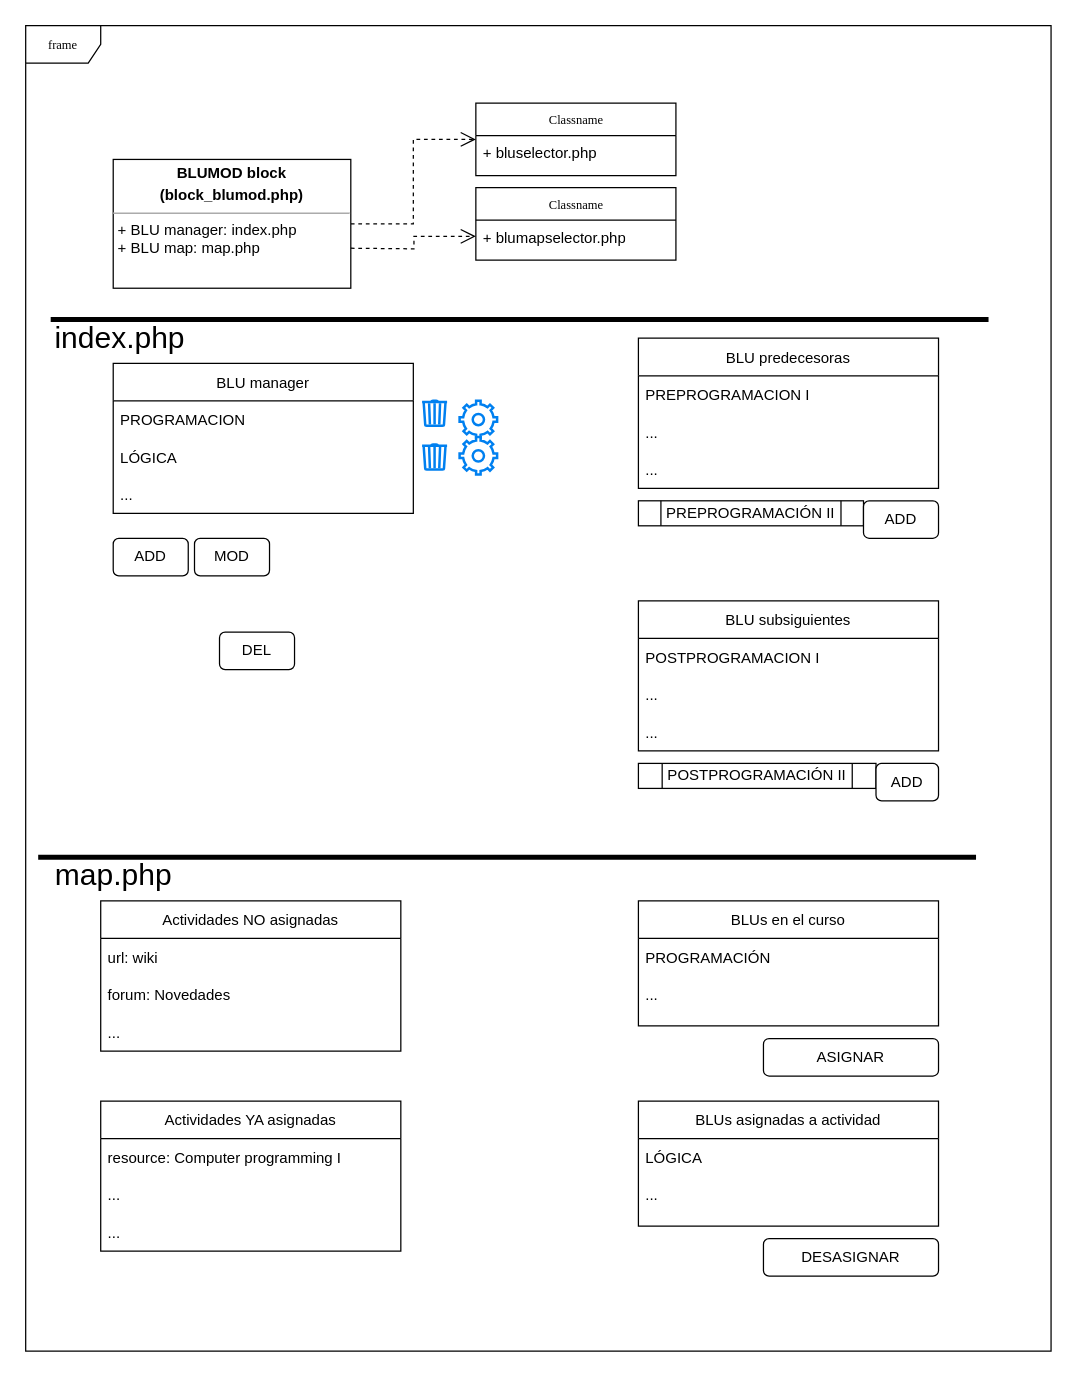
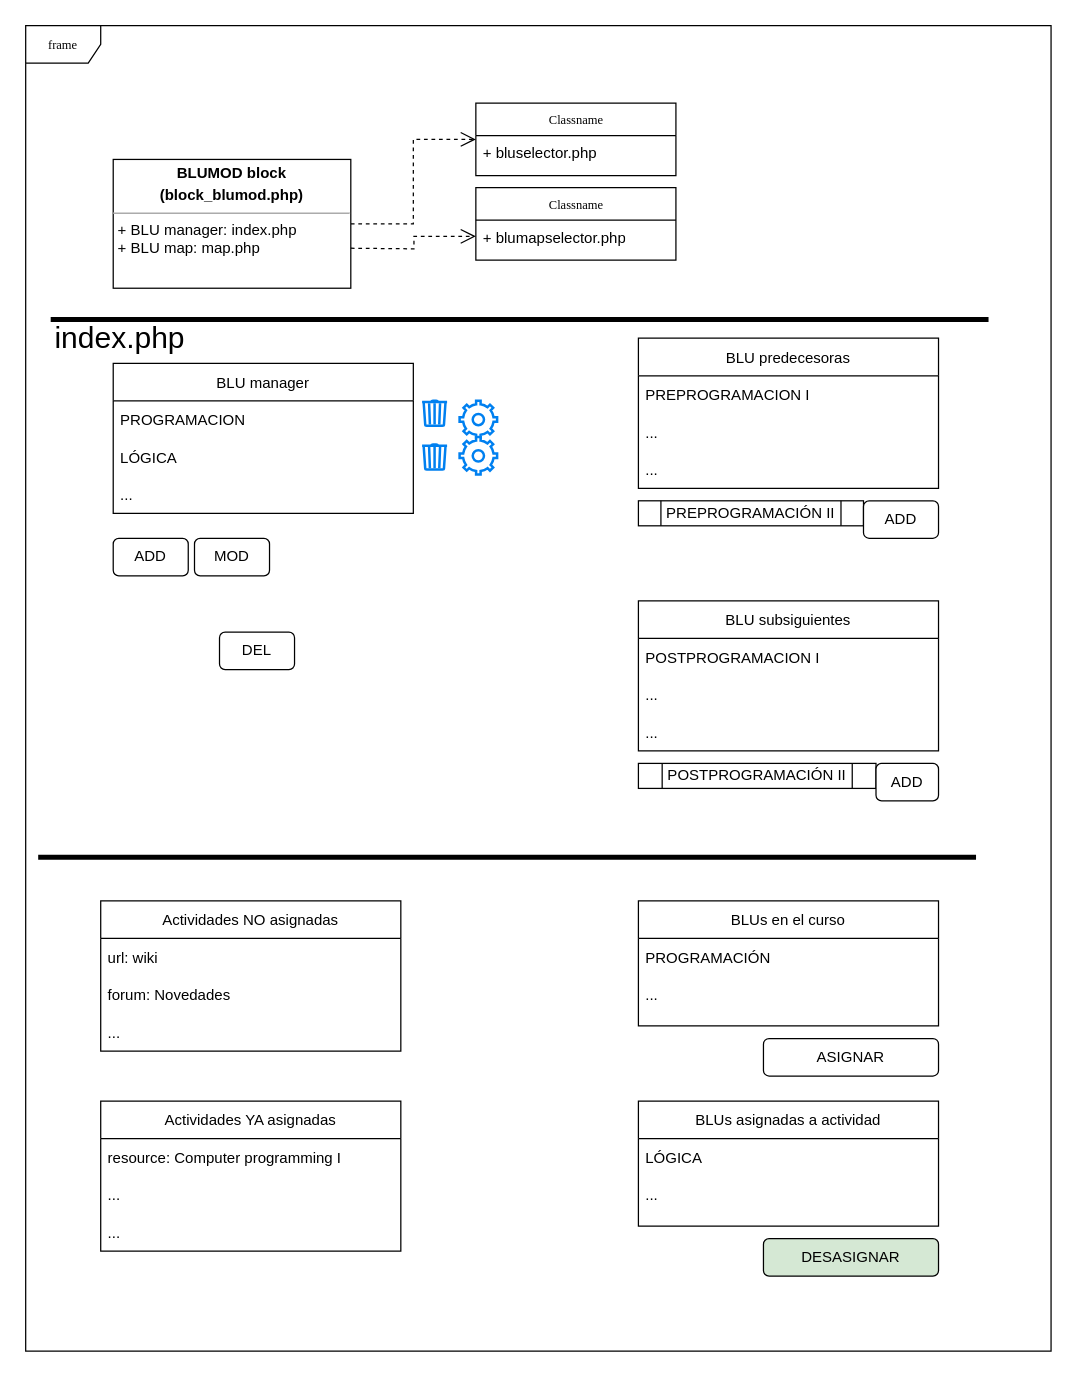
(113, 876) -> none
(851, 1257) -> (851, 1257)
